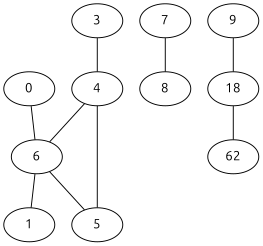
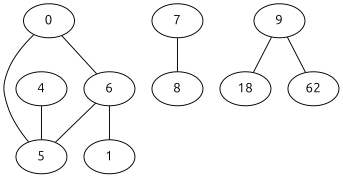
(97, 21) -> none
none -> (4, 87)
(67, 123) -> none
(233, 123) -> (296, 55)
